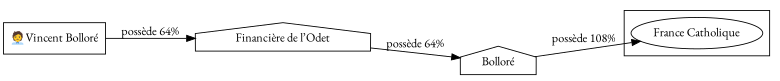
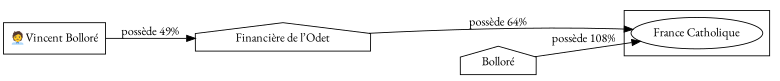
(150, 32) -> (150, 32)
(411, 52) -> (497, 29)
